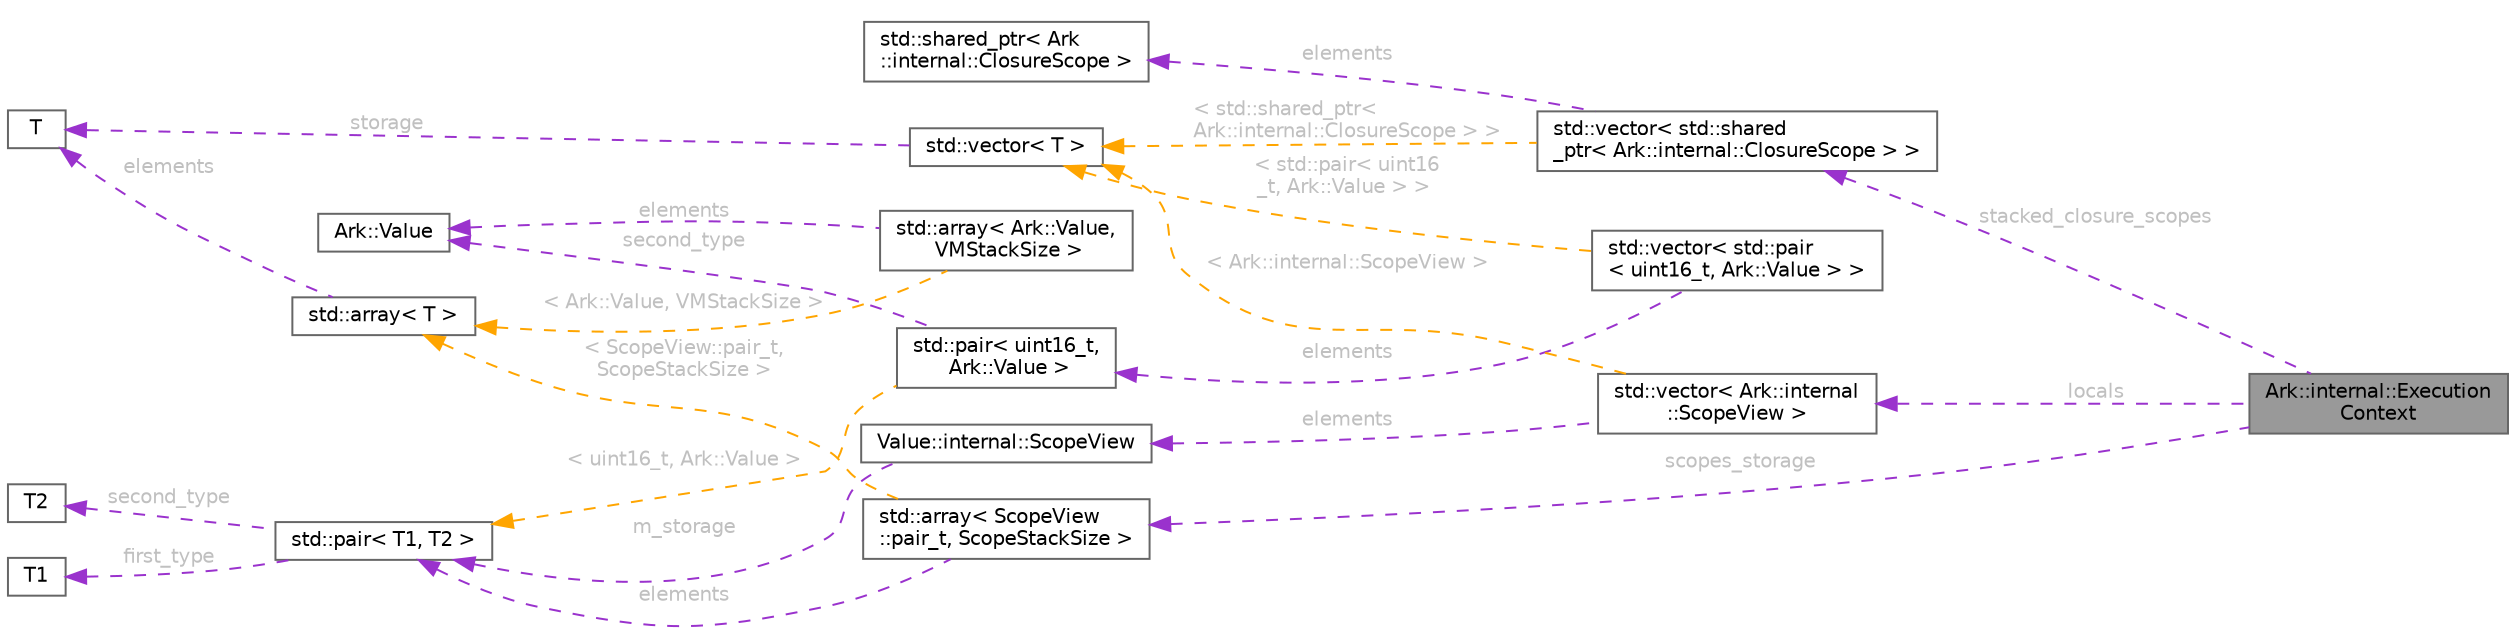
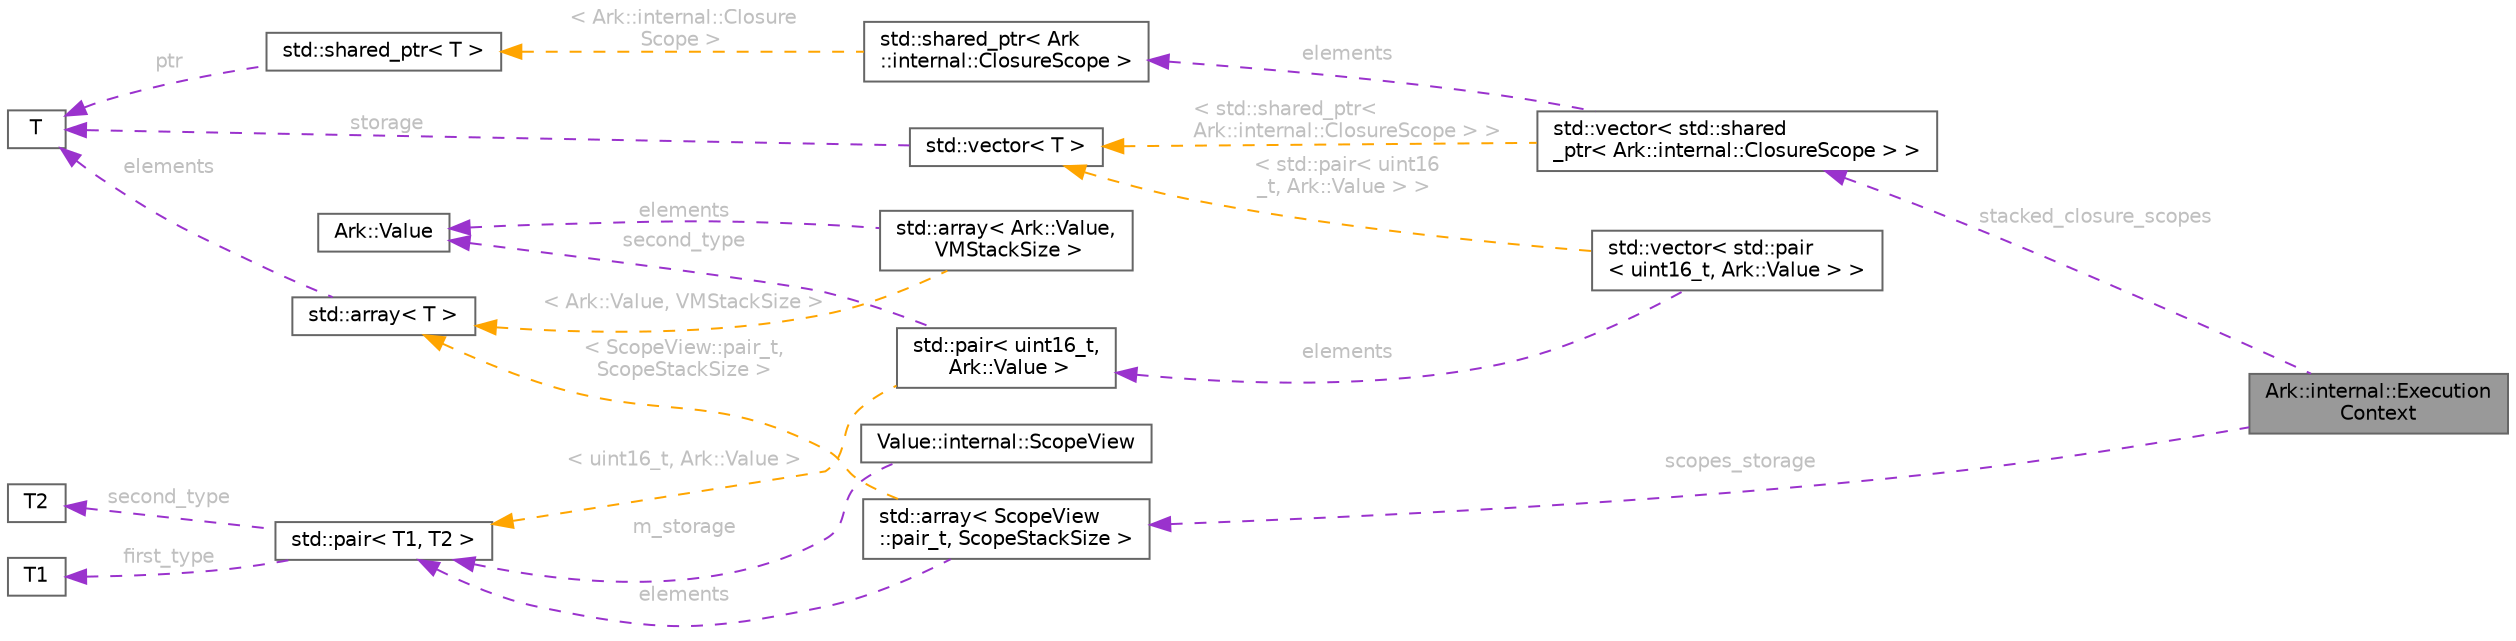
none -> (384, 52)
(1737, 404) -> none
